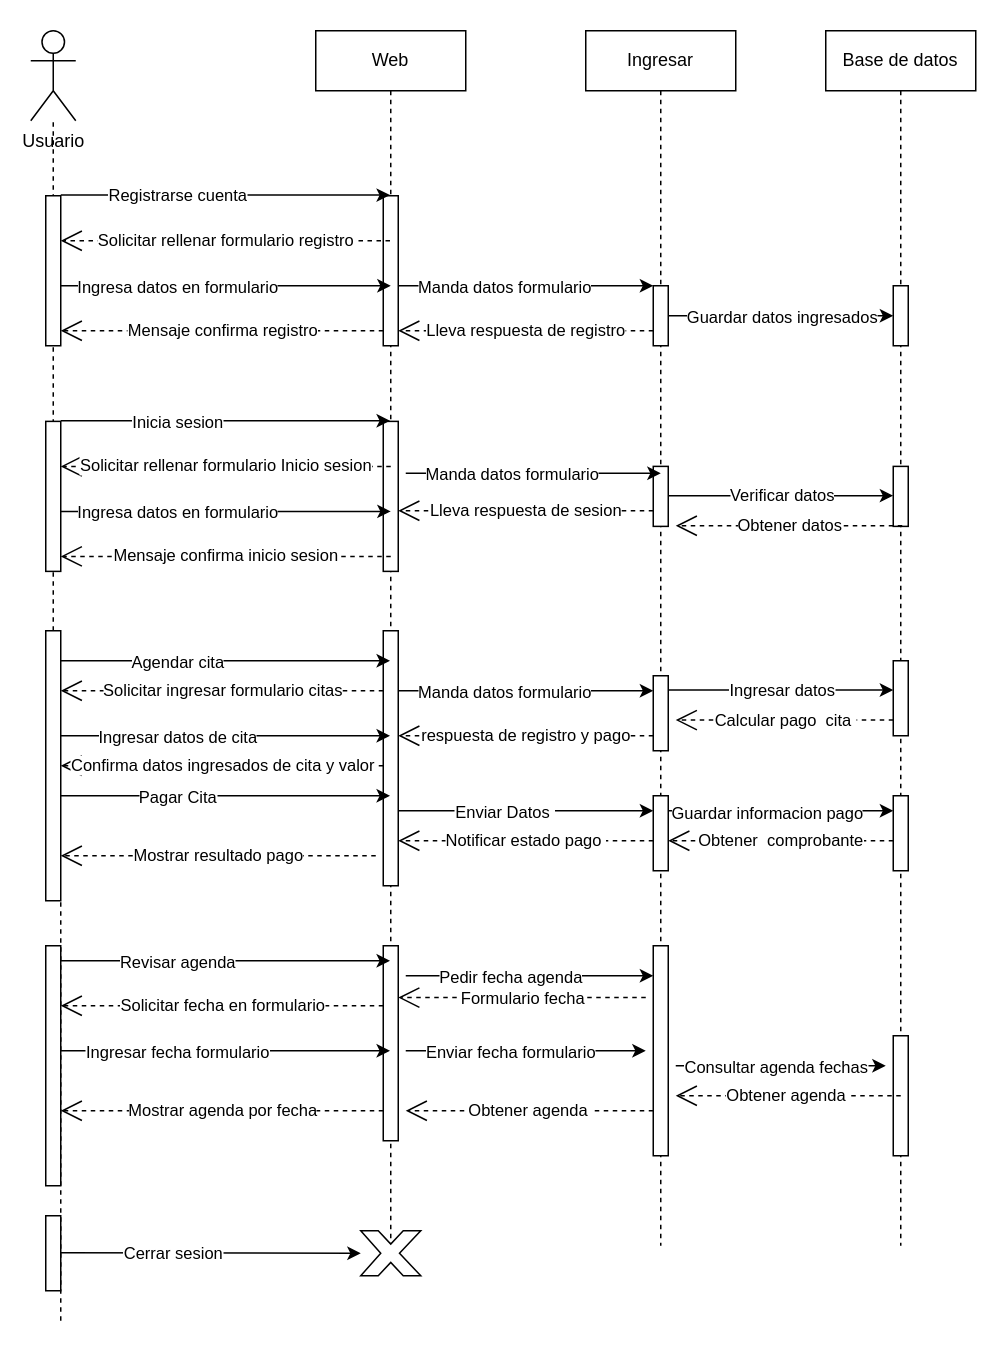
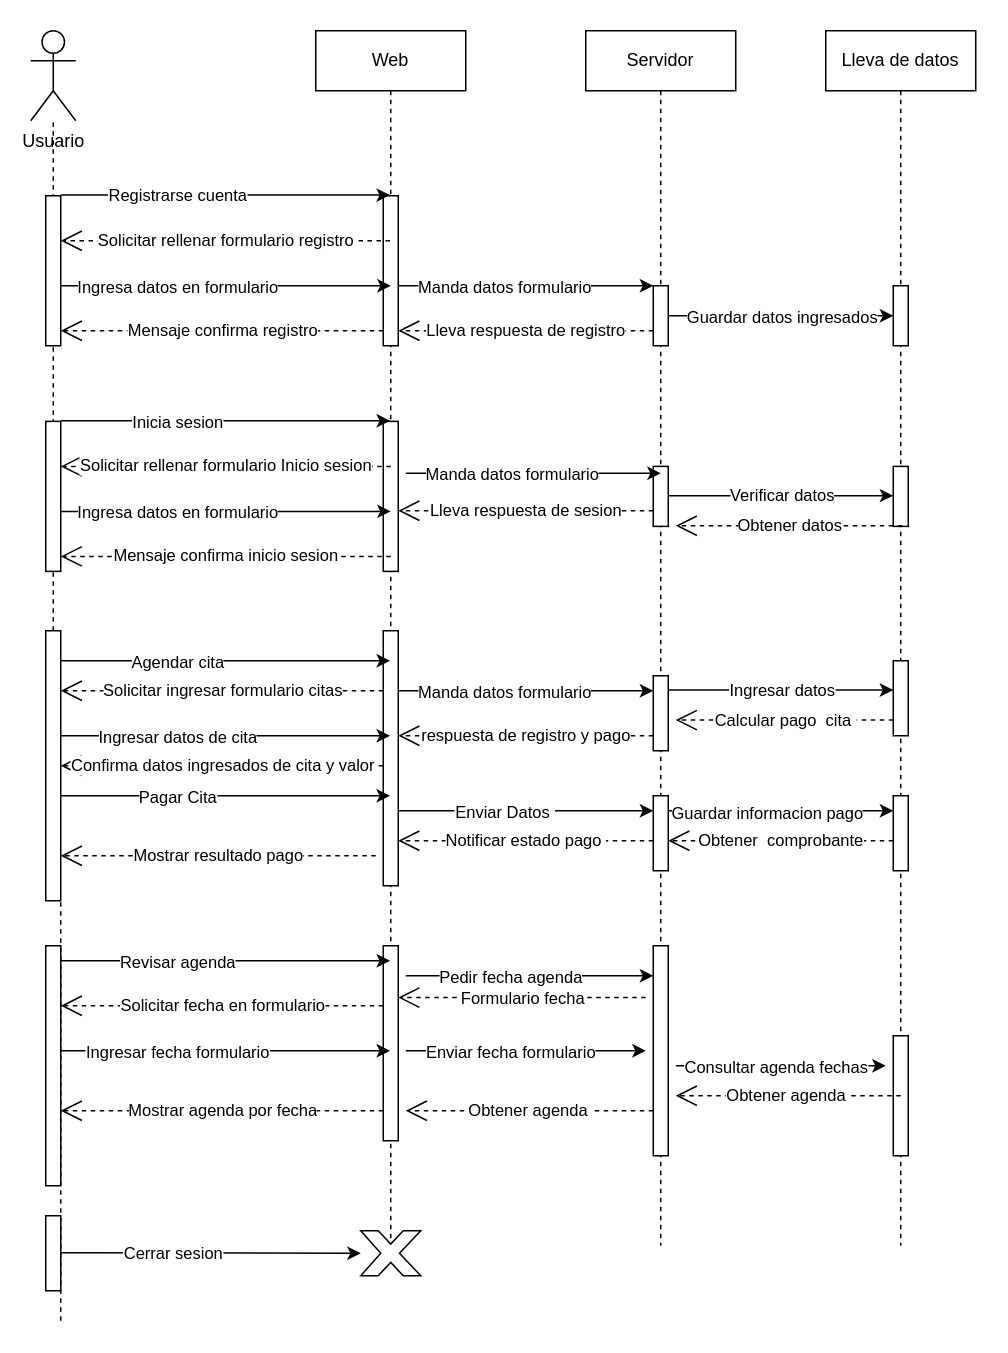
(661, 61) -> (661, 61)
(901, 61) -> (901, 61)
